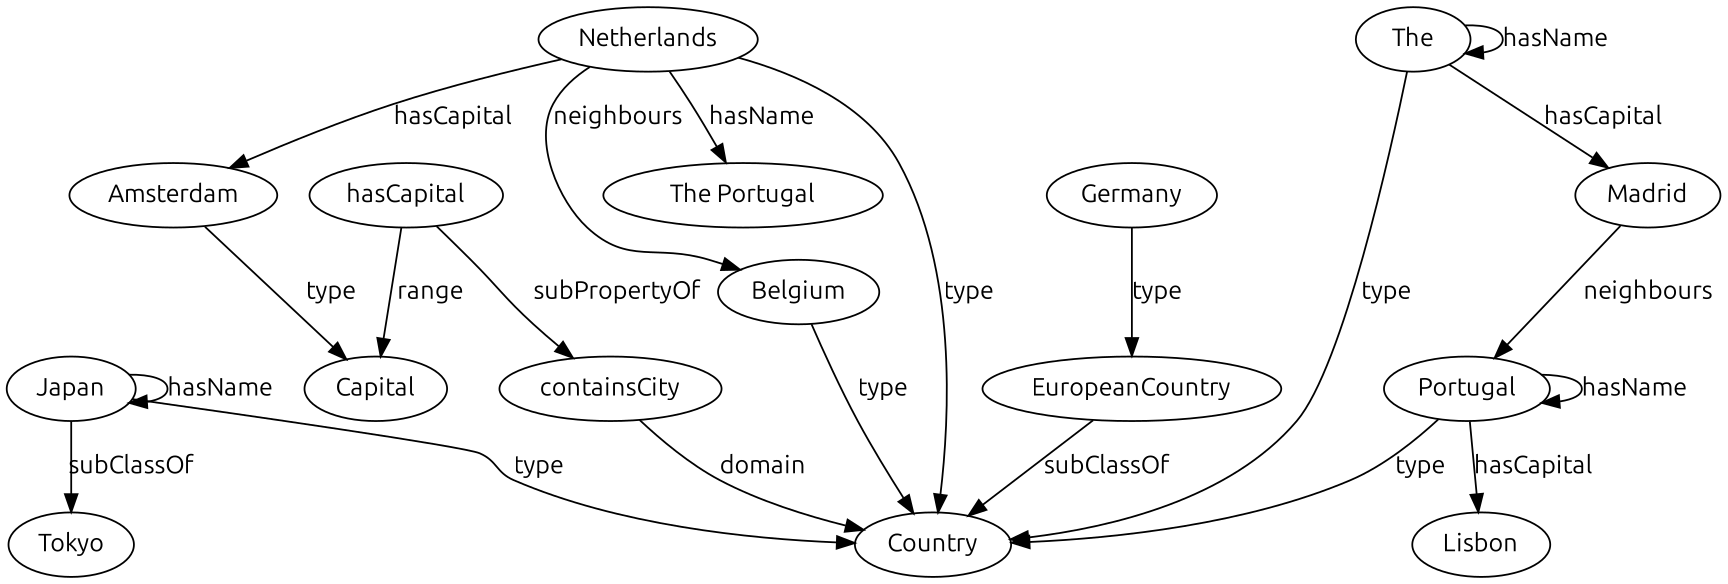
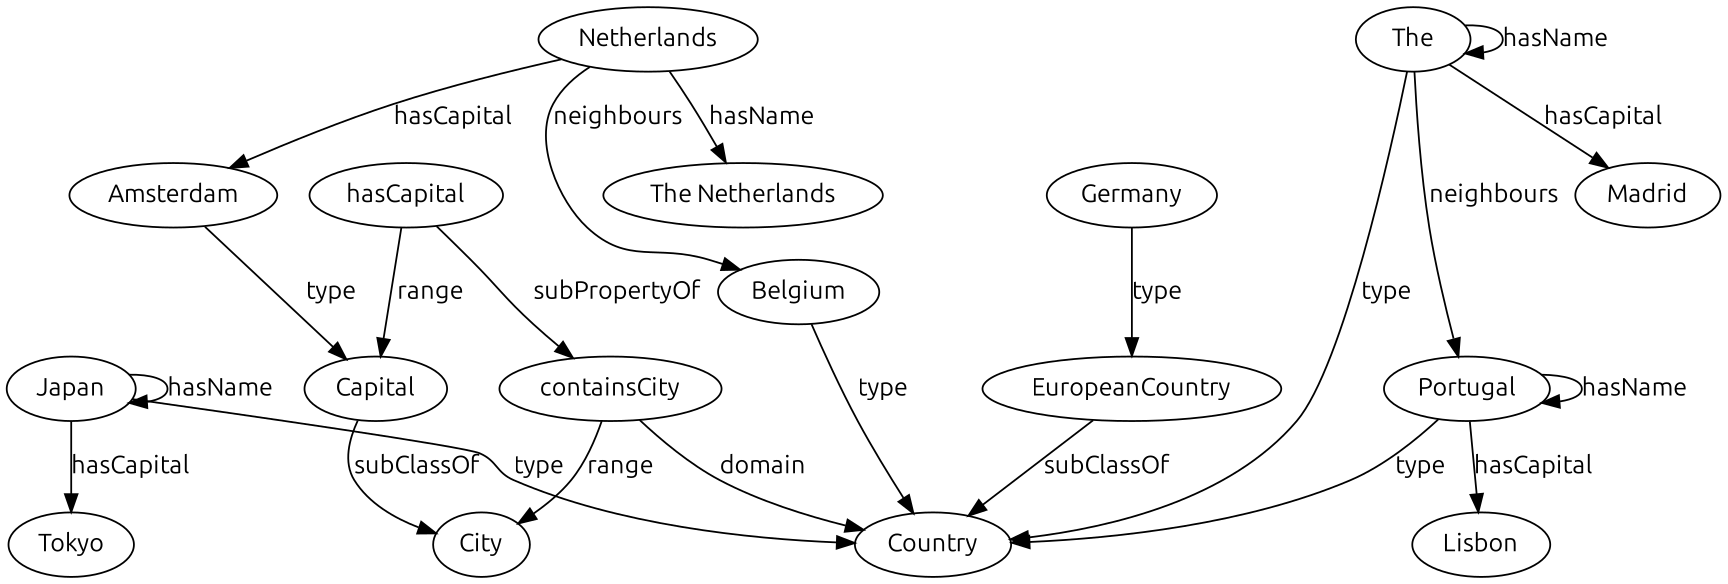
(743, 195) -> (743, 195)
(925, 229) -> none
(1564, 285) -> (1426, 206)
(131, 467) -> (131, 467)
none -> (482, 545)
